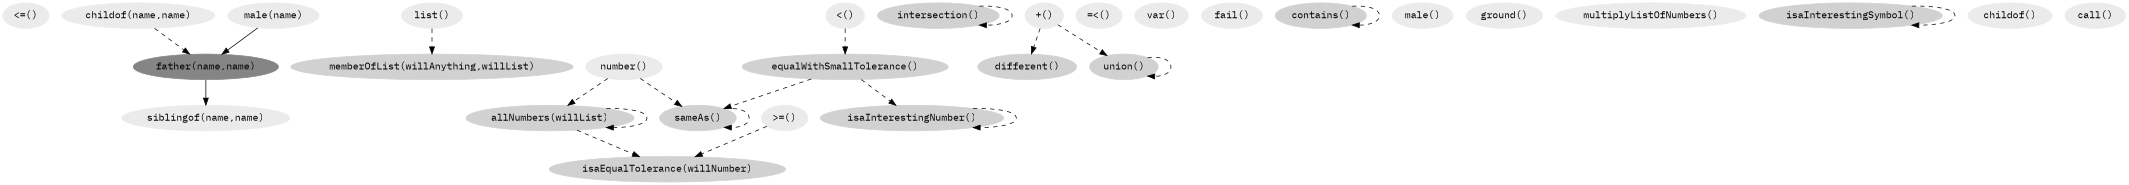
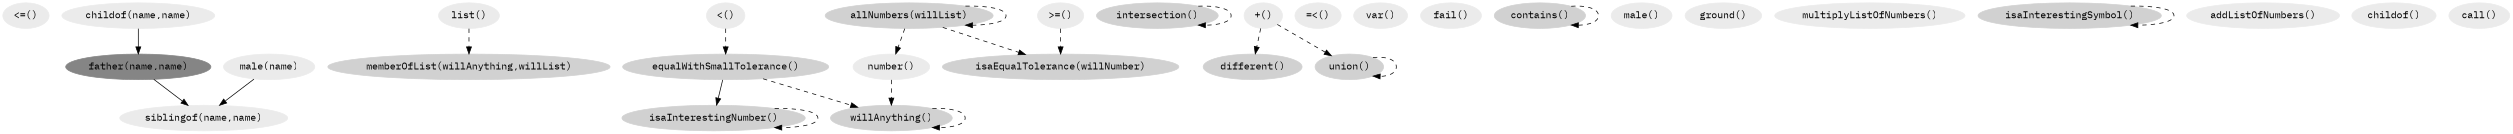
none -> (2263, 16)
(169, 39) -> (138, 38)
(243, 39) -> (240, 90)
(591, 90) -> (901, 38)
(876, 90) -> (720, 89)
(698, 118) -> (891, 118)
